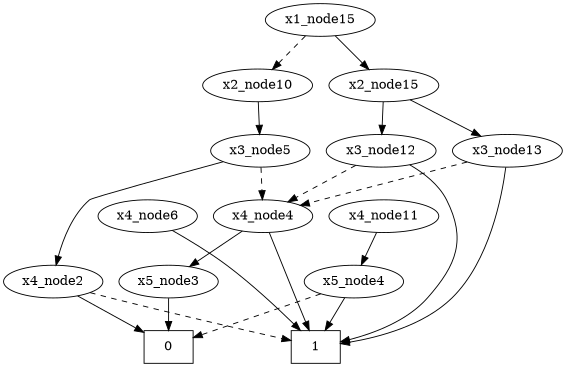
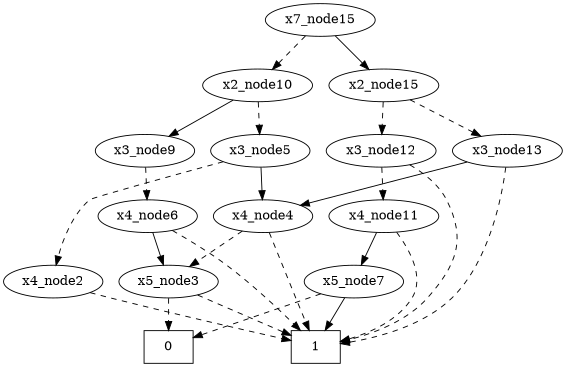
(320, 20) -> (320, 20)
(259, 114) -> (259, 114)
(383, 114) -> (383, 114)
(441, 116) -> (441, 116)
none -> (145, 151)
(262, 179) -> (262, 179)
(326, 181) -> (382, 178)
(388, 182) -> (388, 182)
(125, 189) -> (125, 189)
none -> (157, 244)
(220, 246) -> (220, 246)
(448, 270) -> (448, 270)
(237, 273) -> (237, 273)
(287, 277) -> (287, 277)
(354, 282) -> (354, 282)
(462, 286) -> (462, 286)
none -> (411, 300)
(169, 306) -> (169, 306)
(107, 312) -> none
none -> (240, 313)
